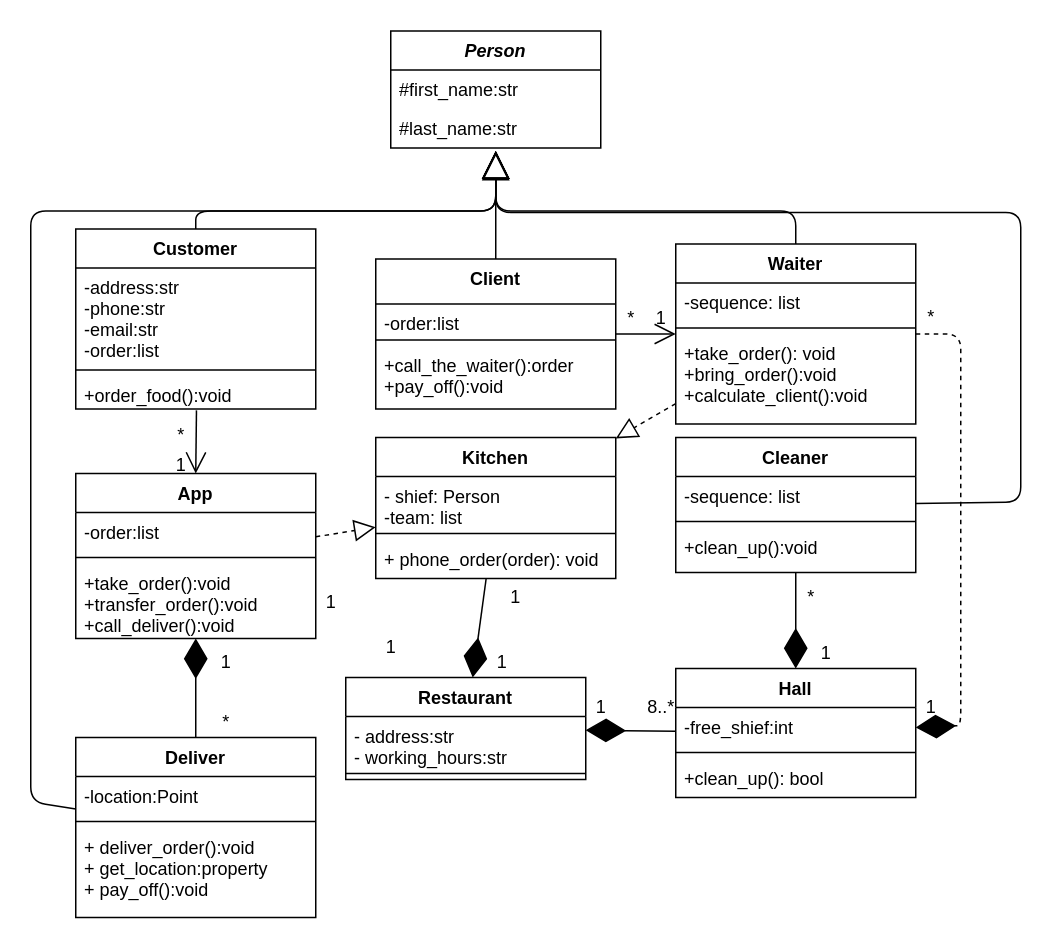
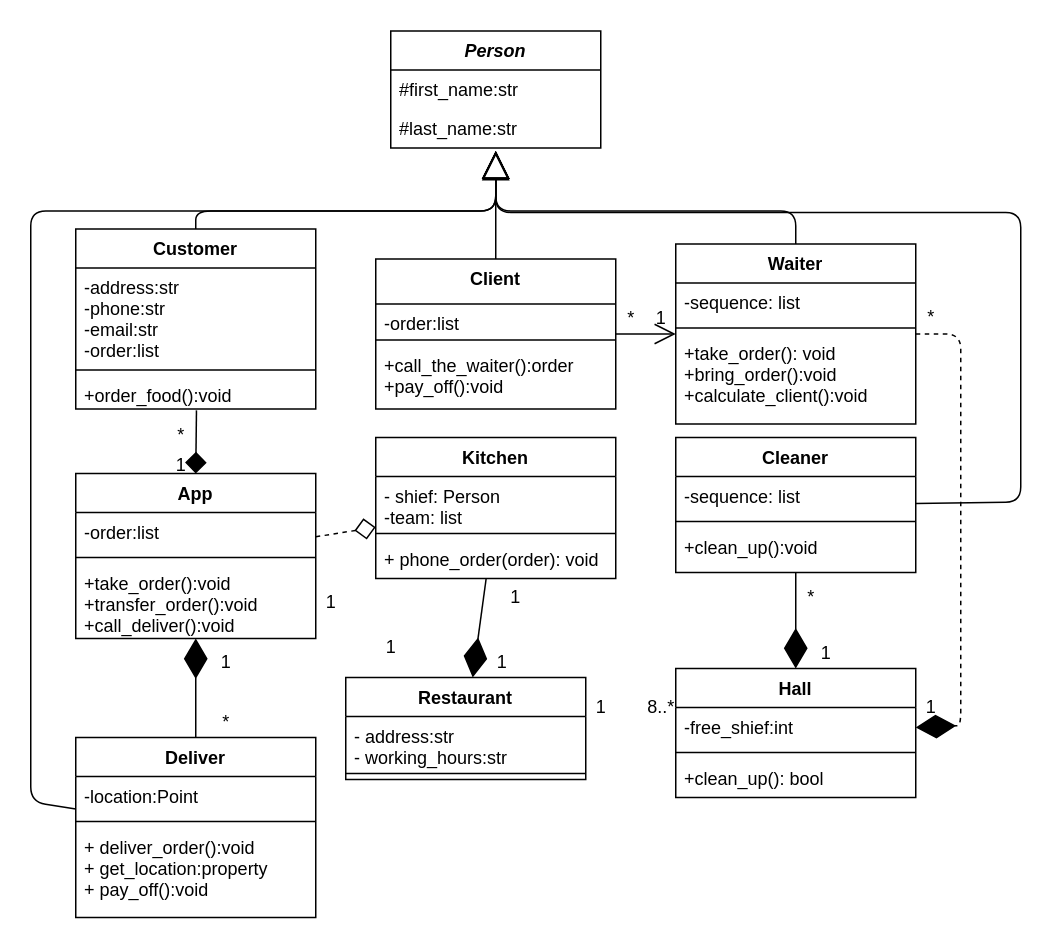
(654, 416) -> none
(196, 460) -> (196, 452)
(353, 531) -> (353, 531)
(649, 731) -> none
